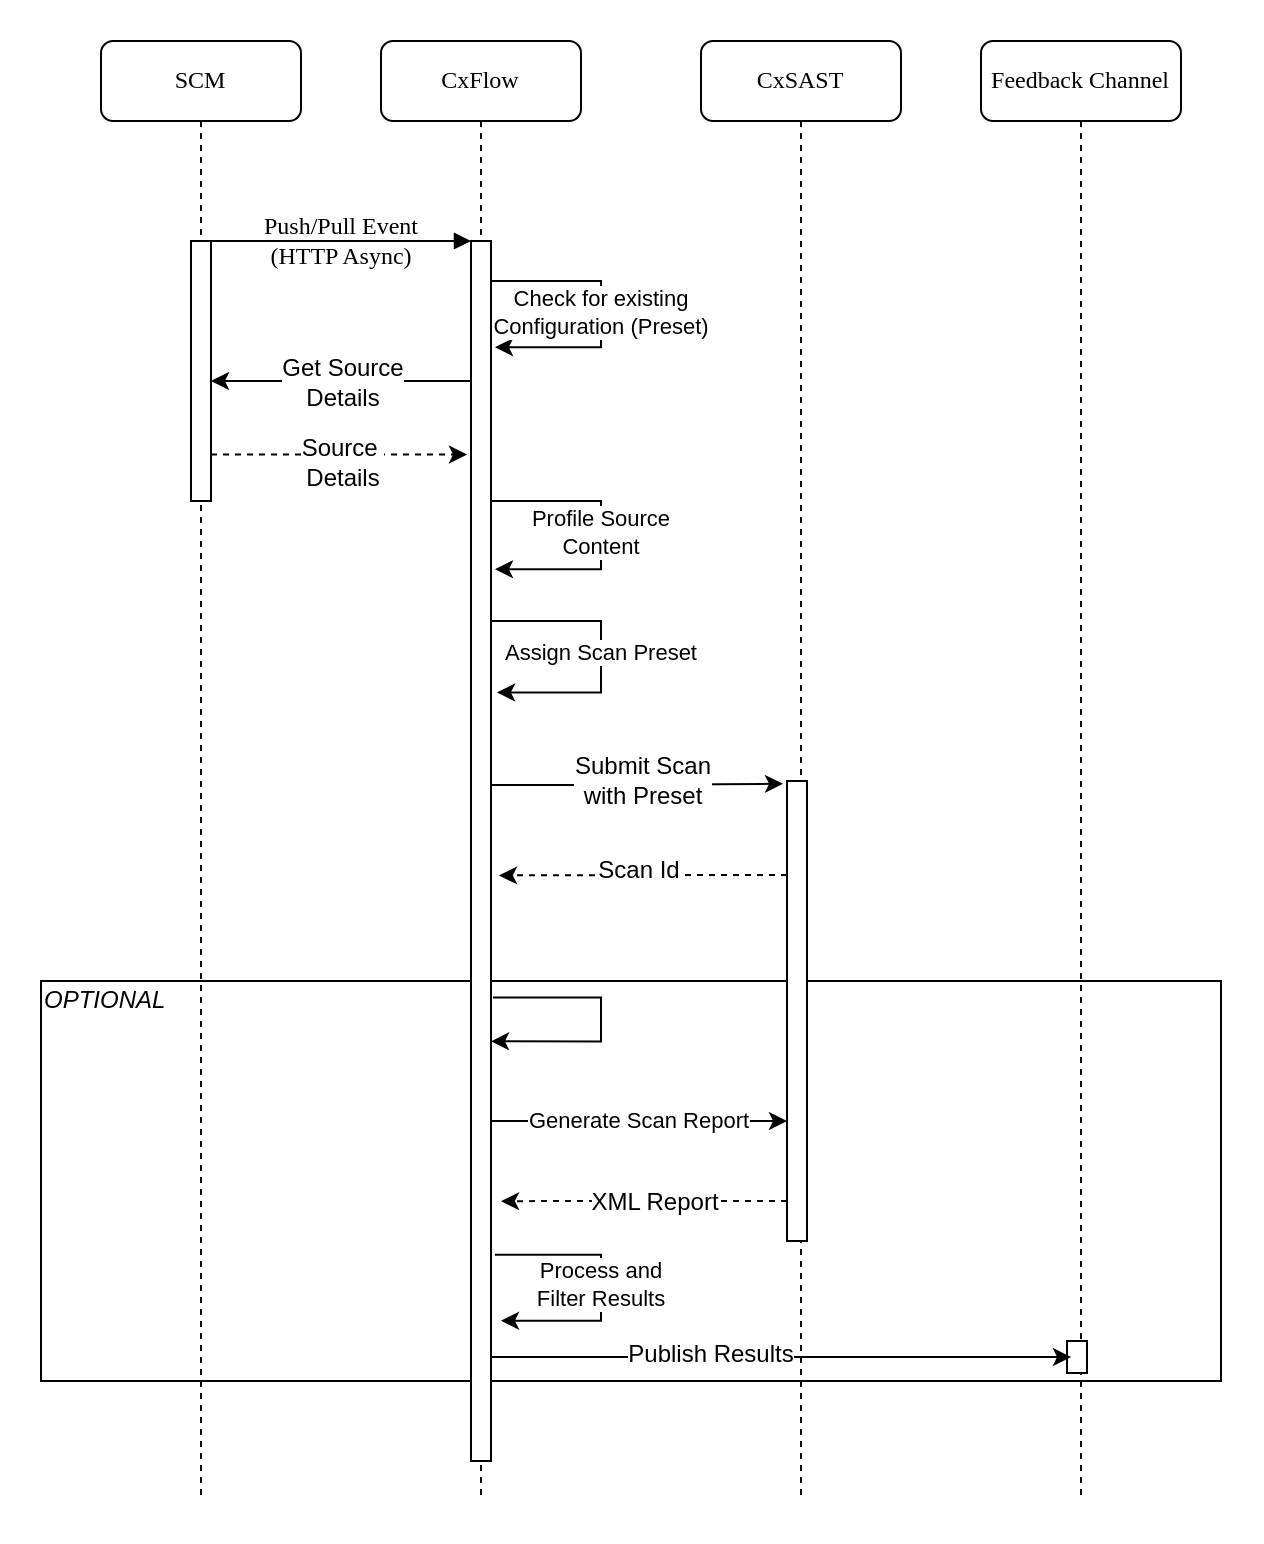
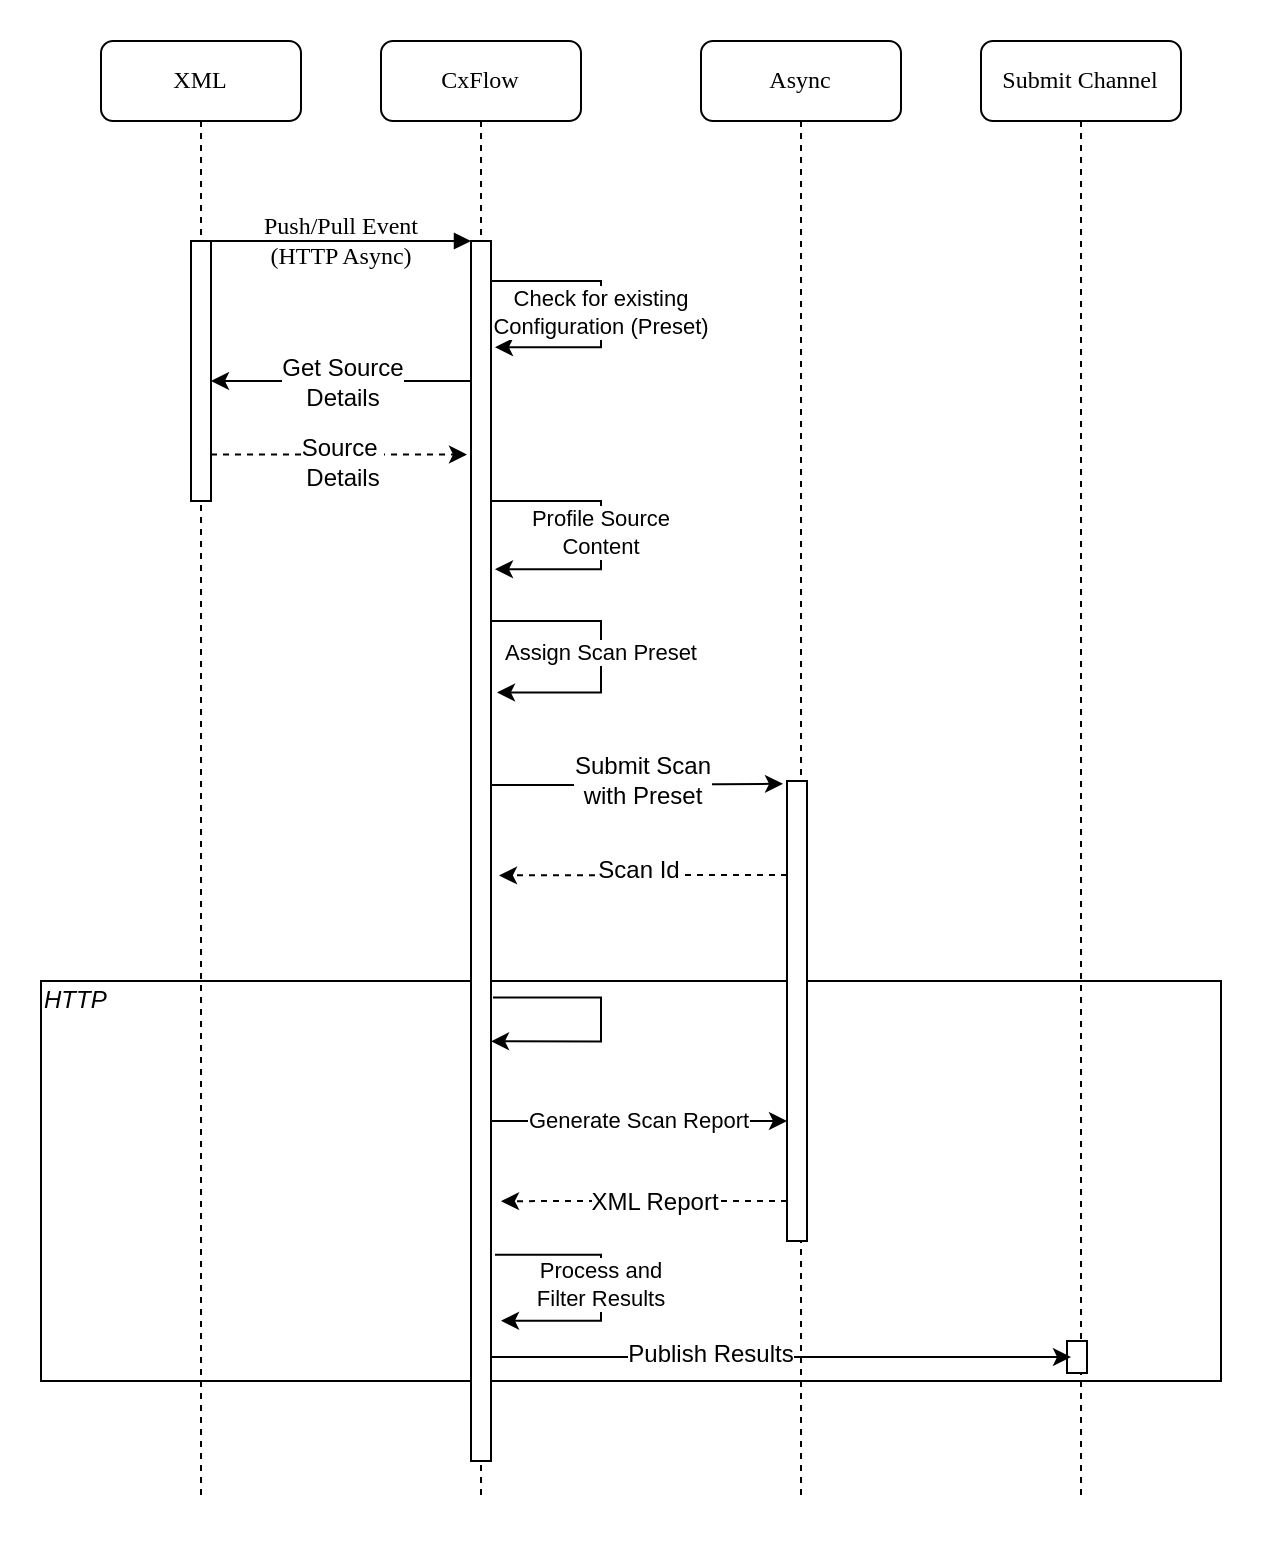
(201, 81) -> (201, 81)
(801, 81) -> (801, 81)
(1081, 81) -> (1081, 81)
(99, 1001) -> (72, 1001)
